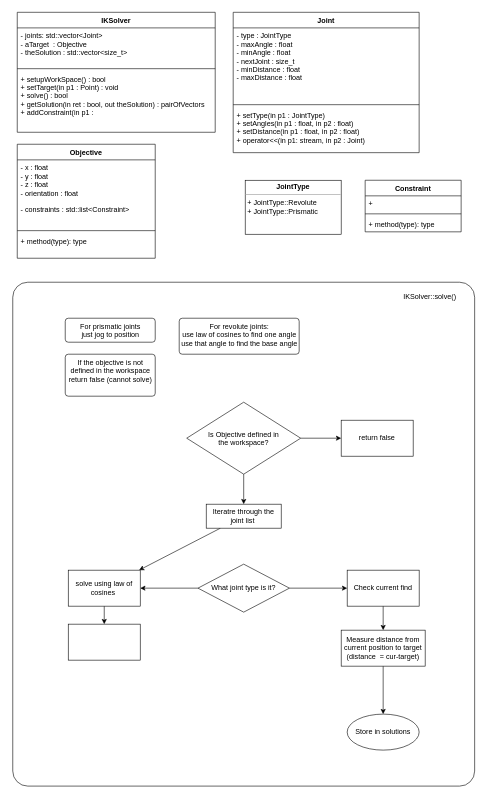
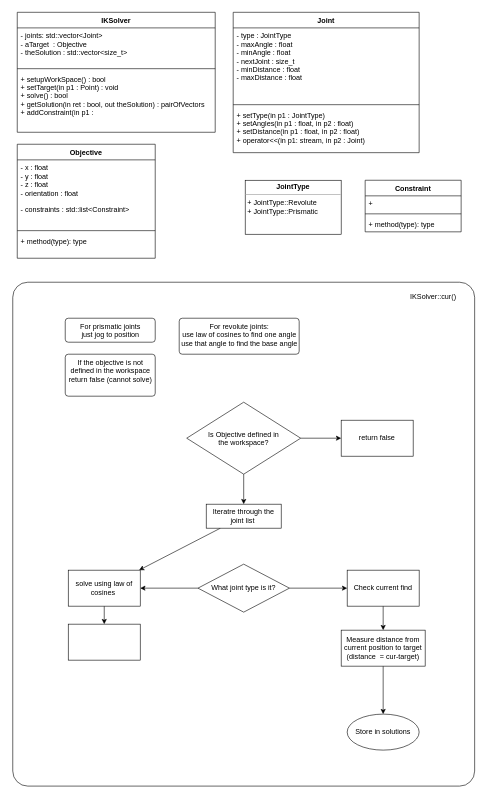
(426, 297) -> (429, 297)
